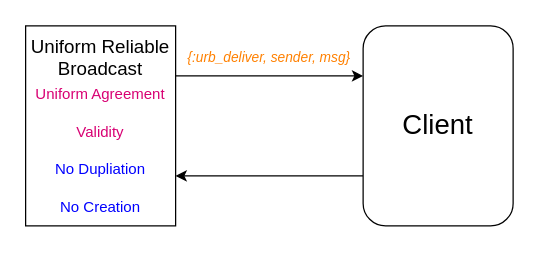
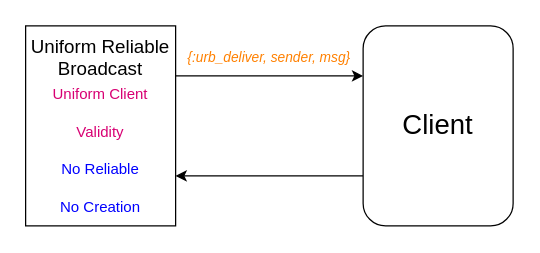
(101, 94) -> (101, 94)
(101, 169) -> (101, 169)
